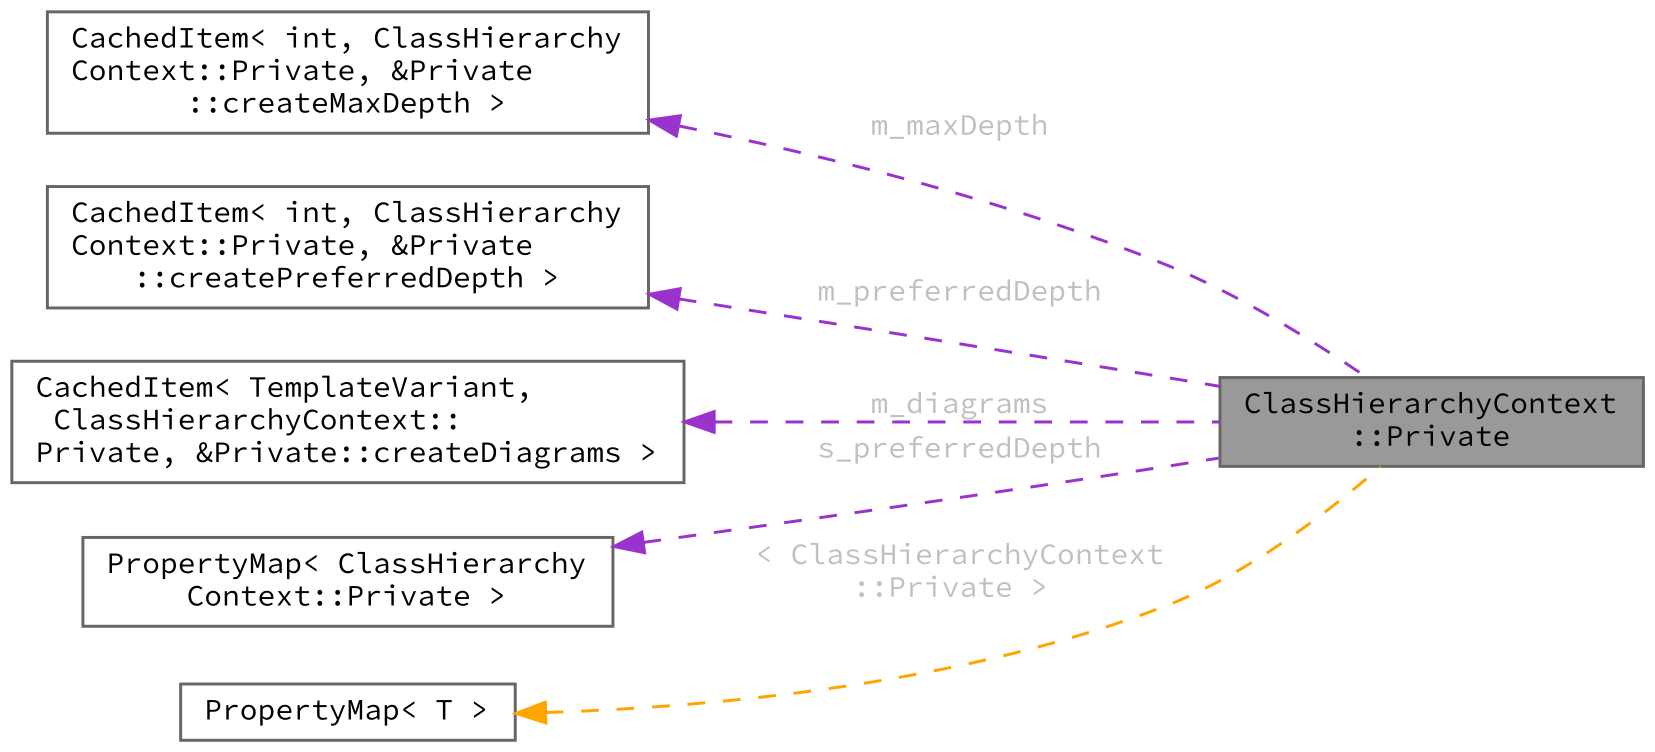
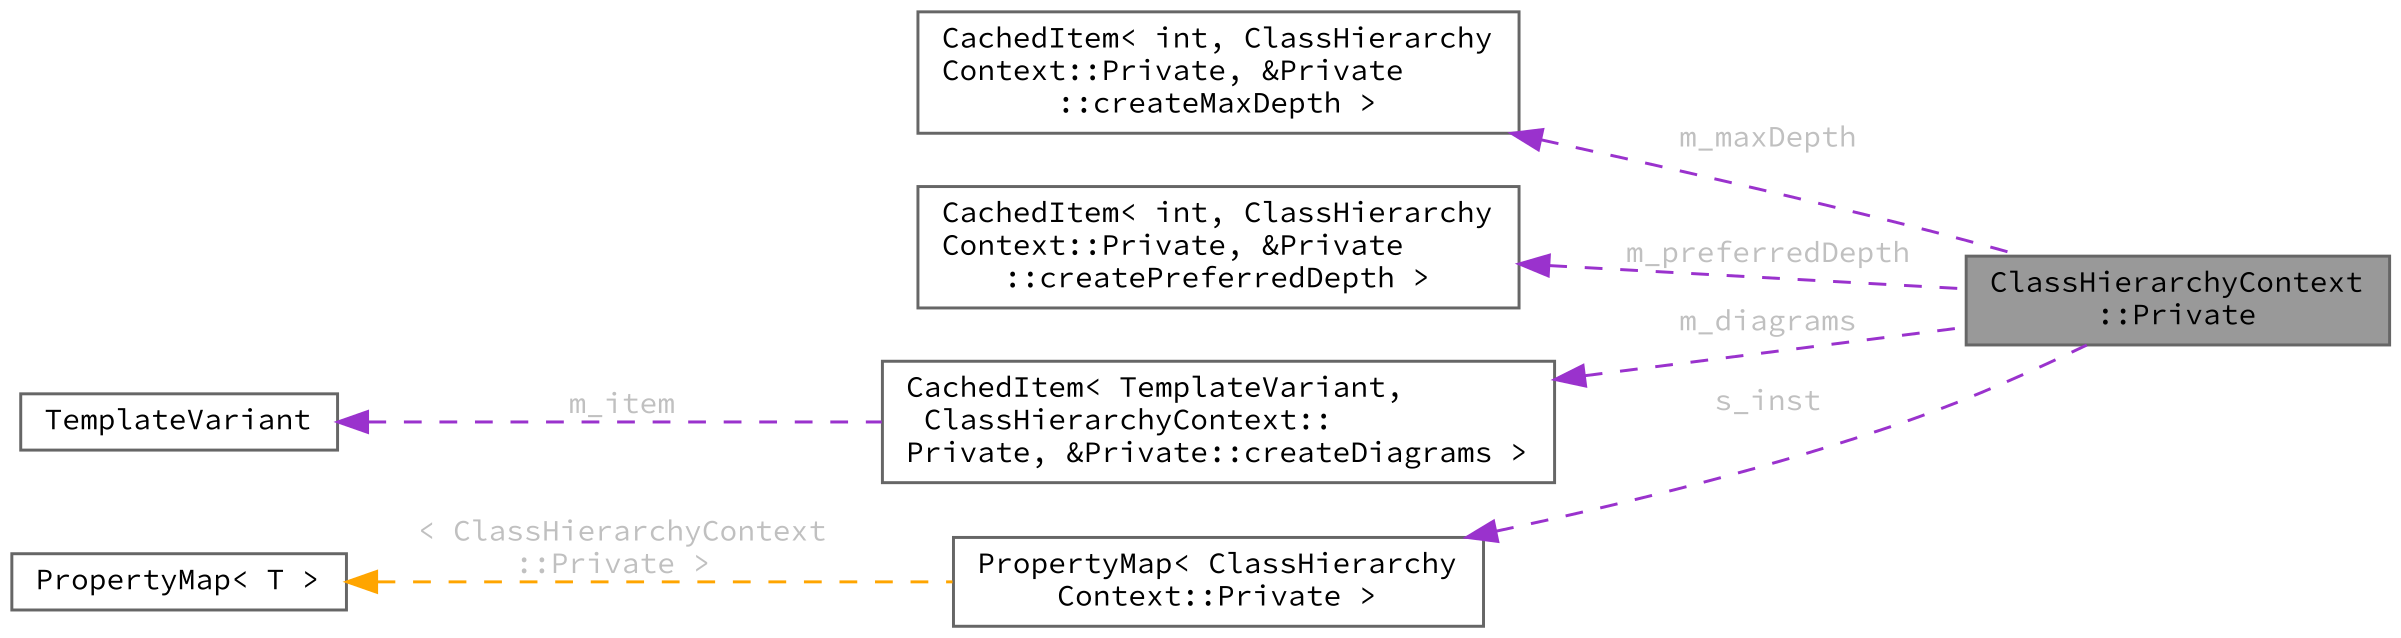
none -> (179, 422)
(952, 450) -> (1760, 403)
(986, 659) -> (665, 582)
